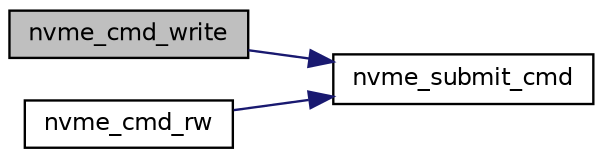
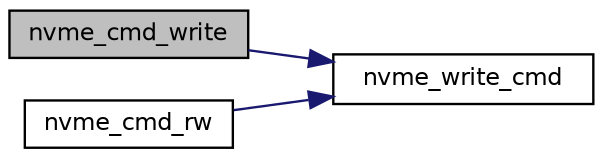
(463, 79) -> (463, 79)
